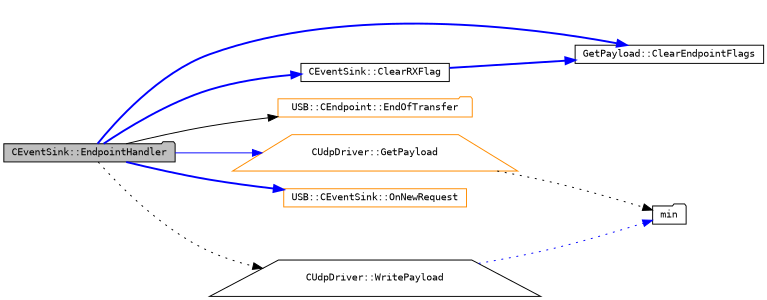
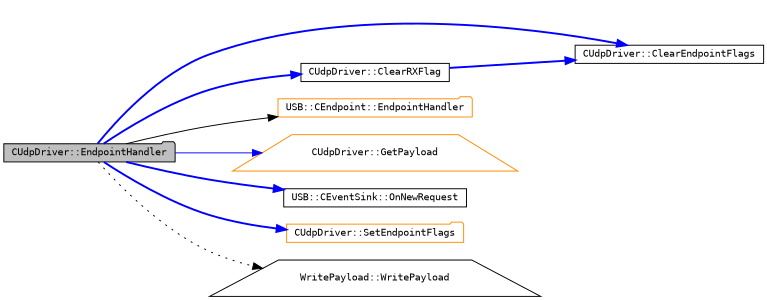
(669, 54) -> (669, 54)
(375, 72) -> (375, 72)
(375, 108) -> (375, 108)
(89, 153) -> (89, 153)
(375, 198) -> (375, 198)
(669, 215) -> none
none -> (375, 233)
(375, 278) -> (375, 278)
